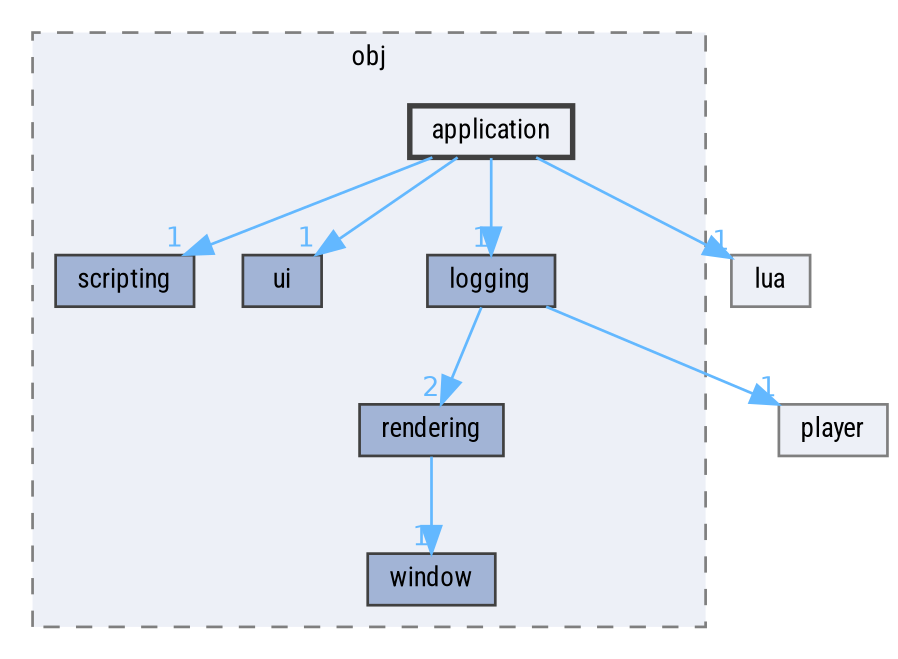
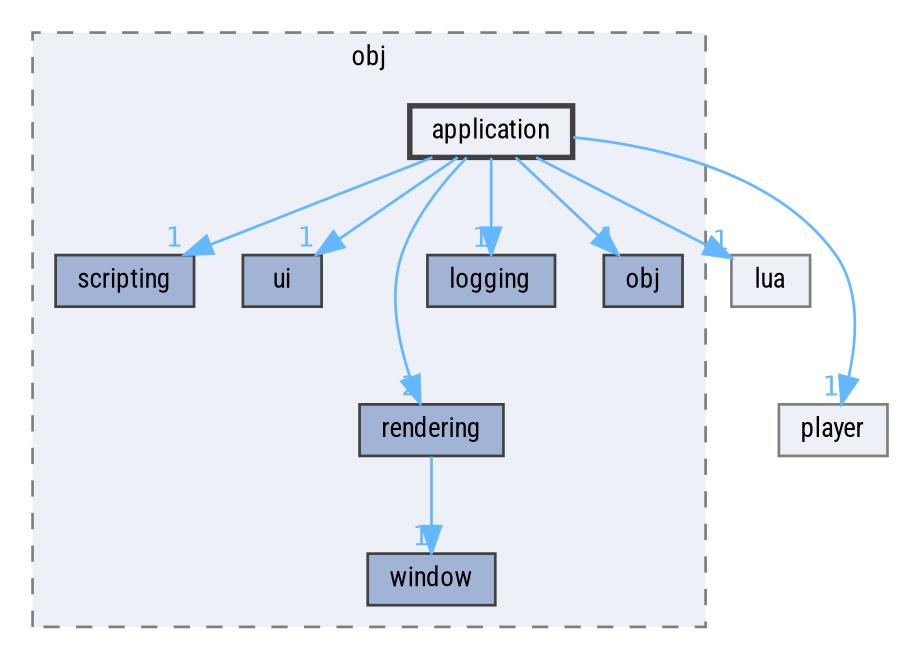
none -> (643, 281)
(467, 343) -> (401, 258)
(649, 350) -> (774, 198)
